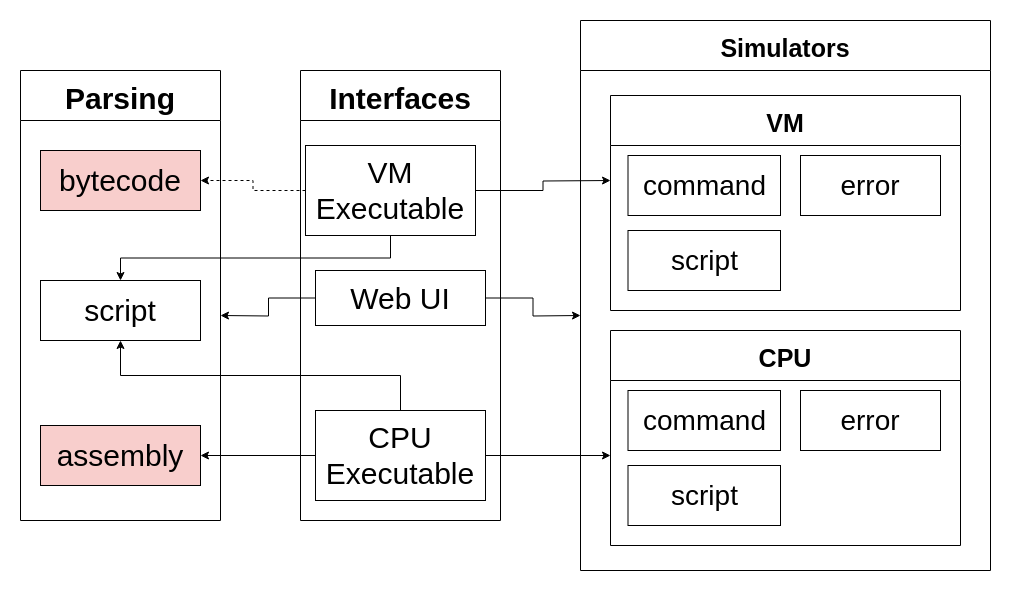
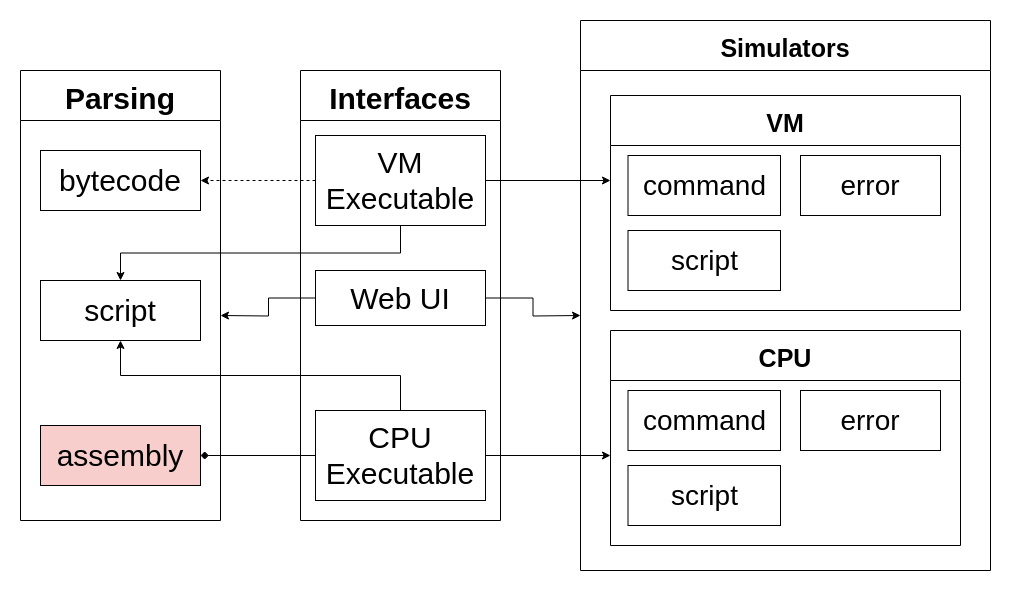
(121, 181) -> (121, 181)
(391, 191) -> (401, 181)
(209, 456) -> (209, 456)
